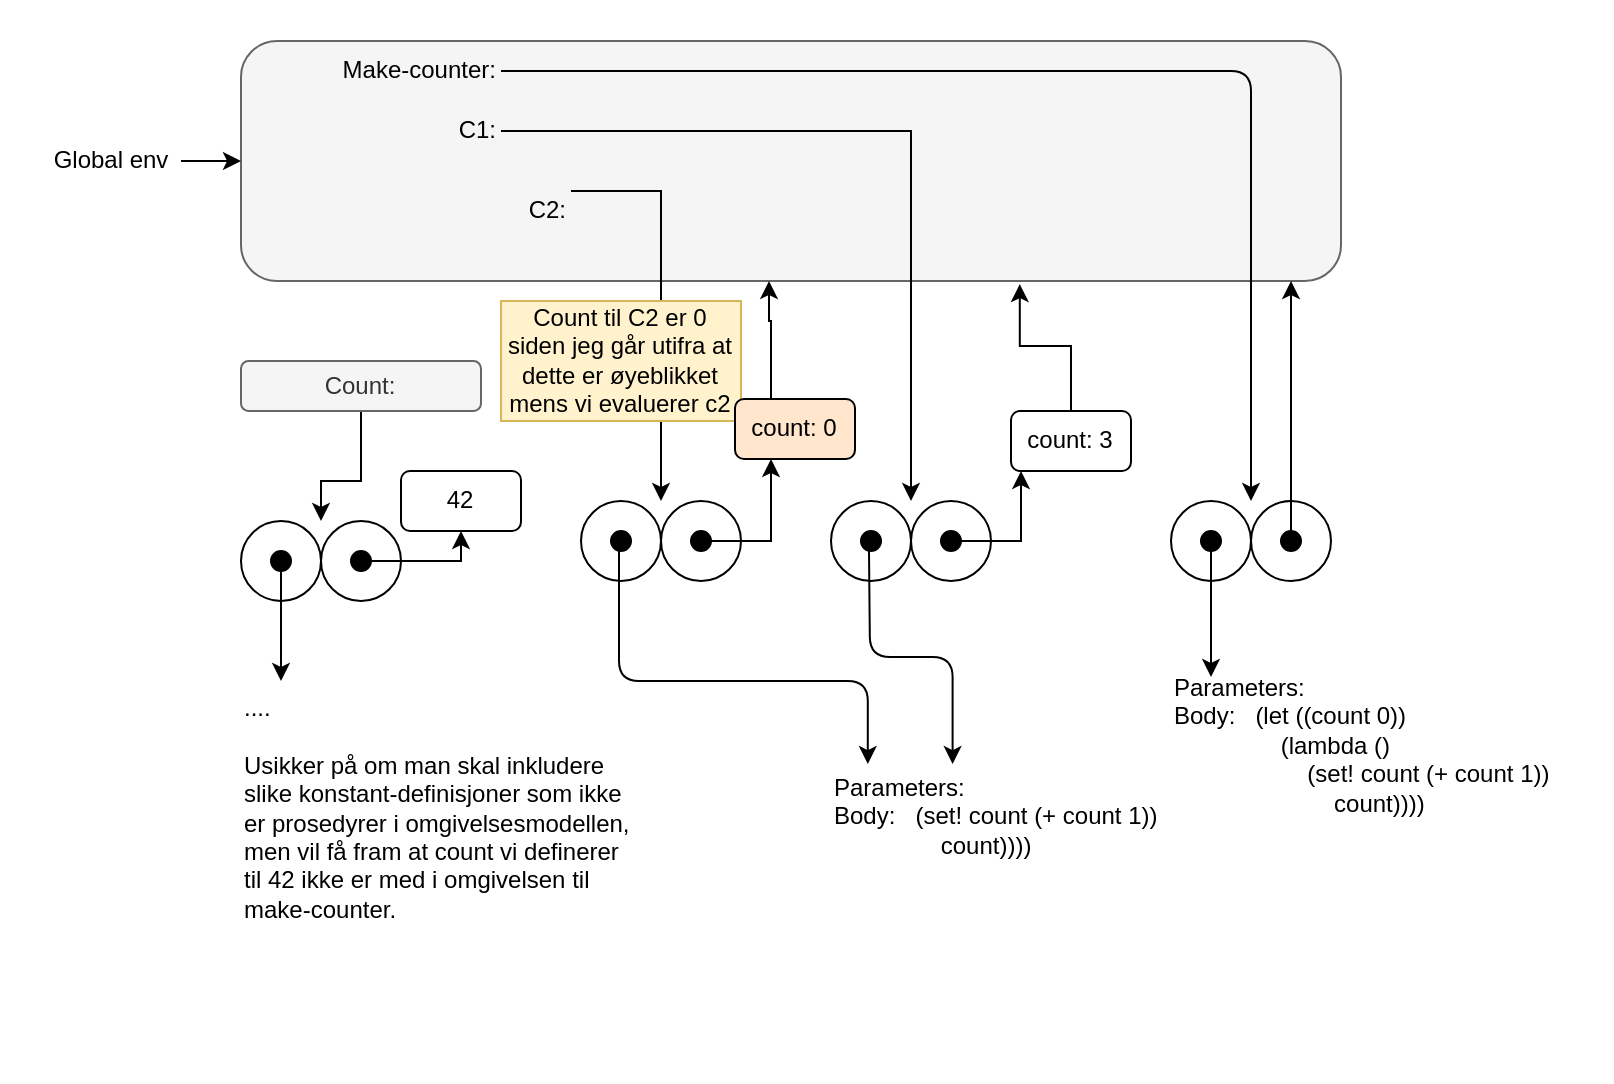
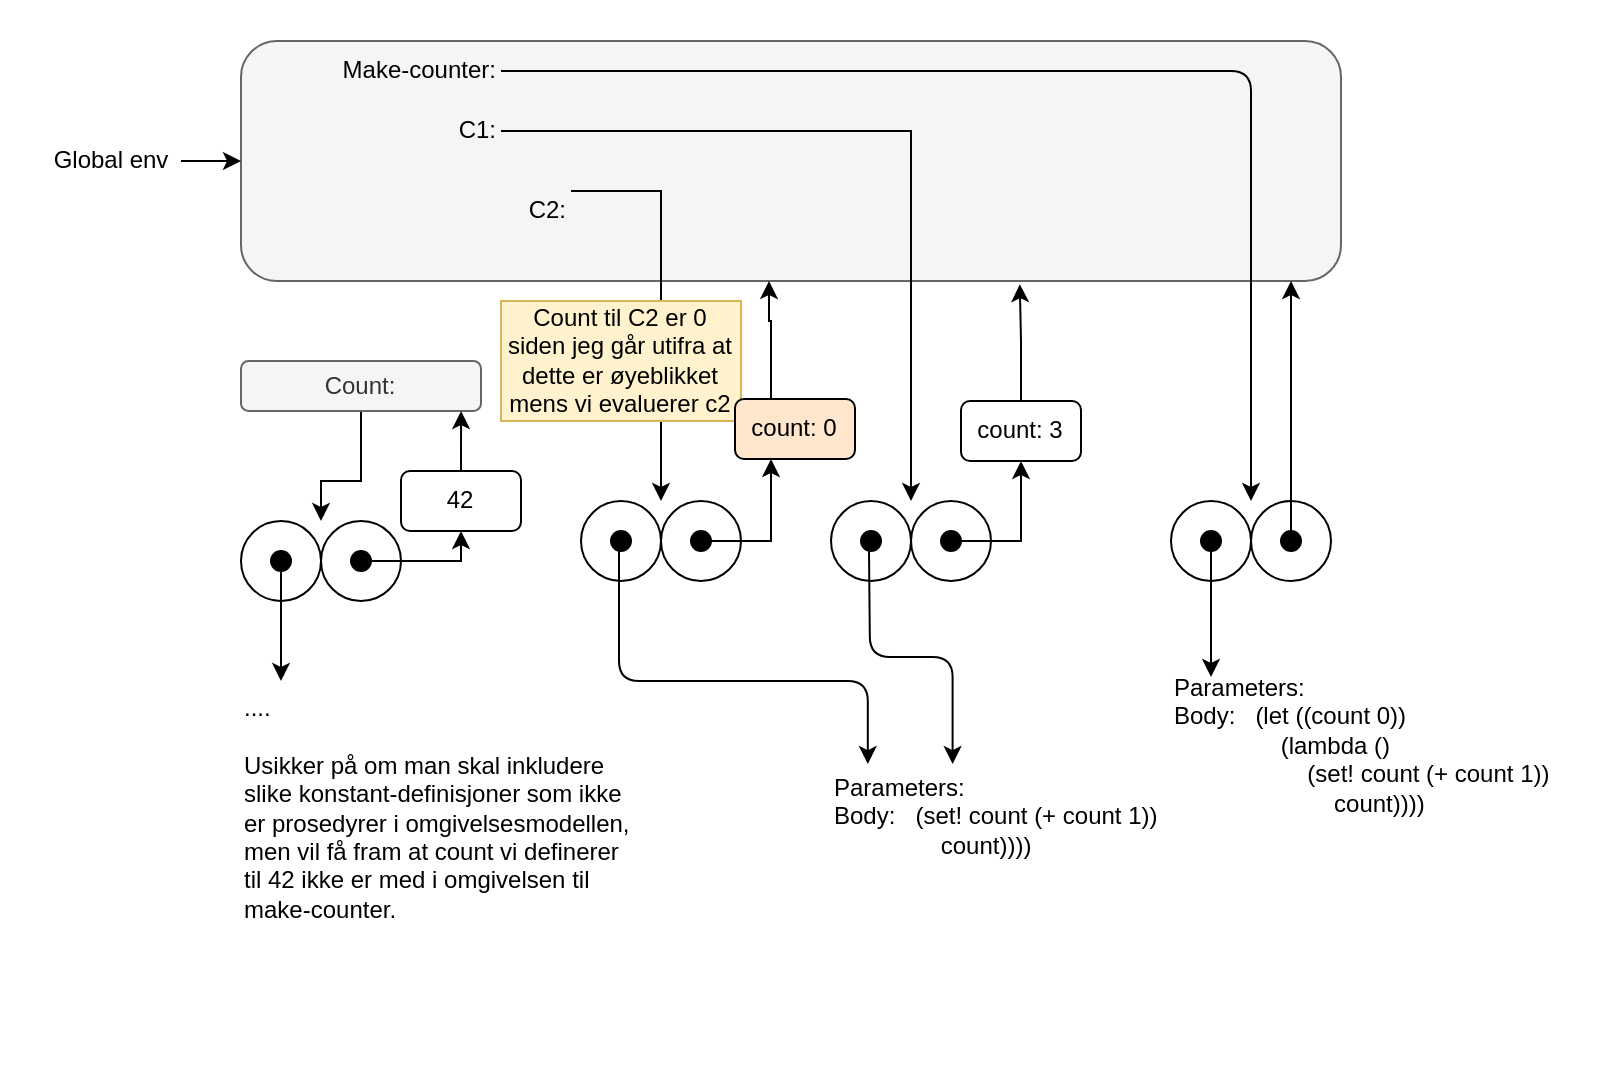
(1071, 441) -> (1021, 431)
none -> (461, 448)
